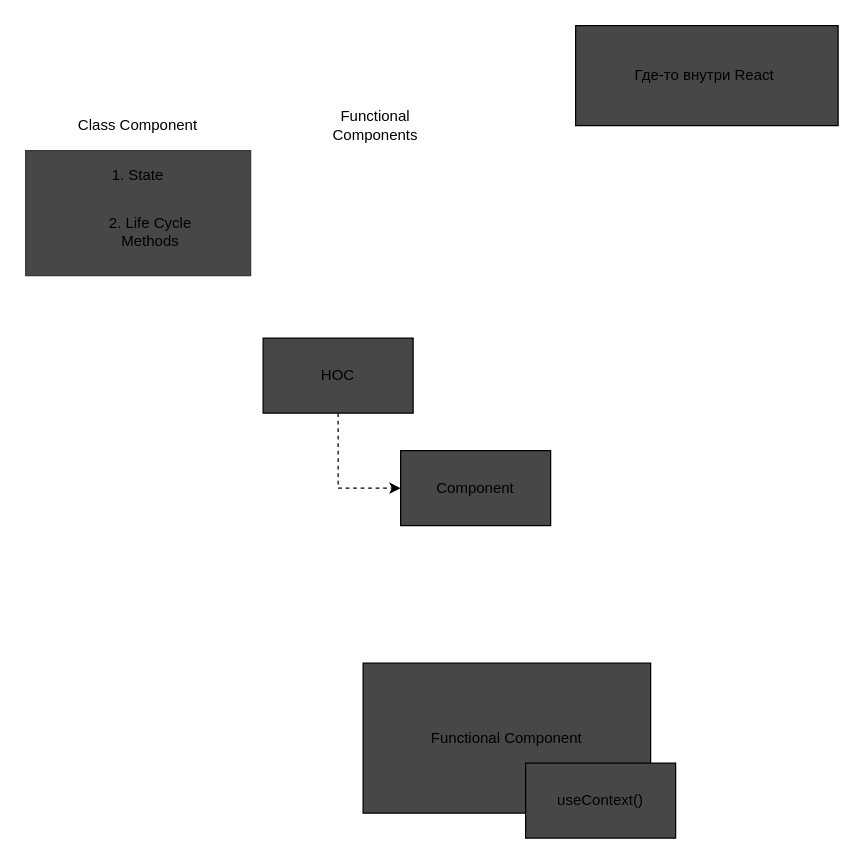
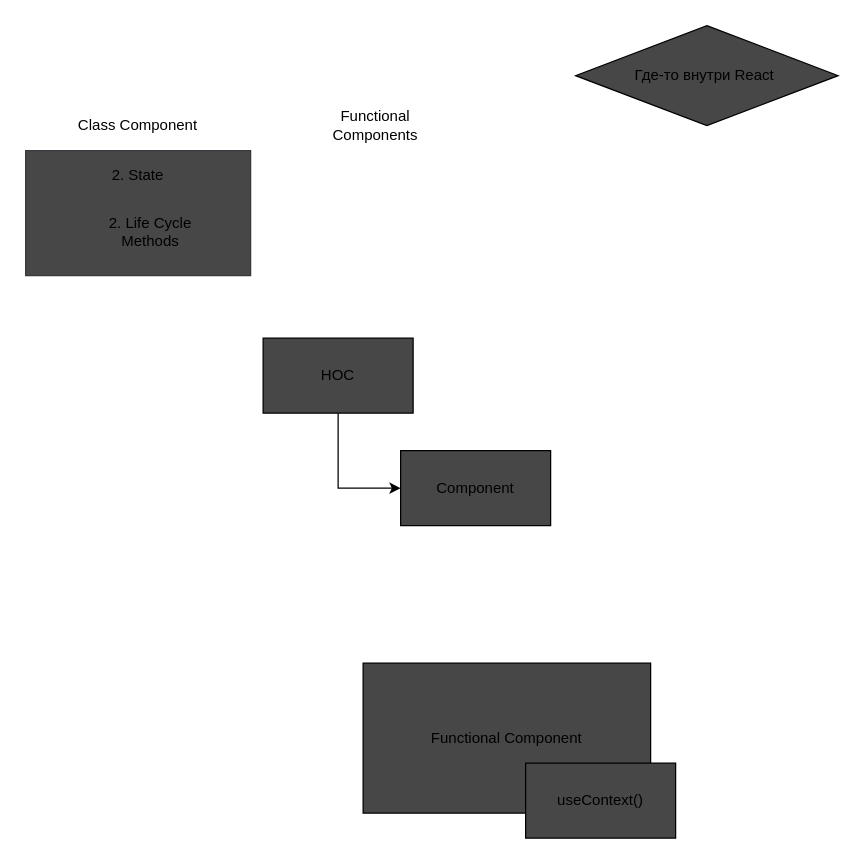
(707, 76) -> (707, 76)
(138, 176) -> (138, 176)
(338, 478) -> (338, 478)
